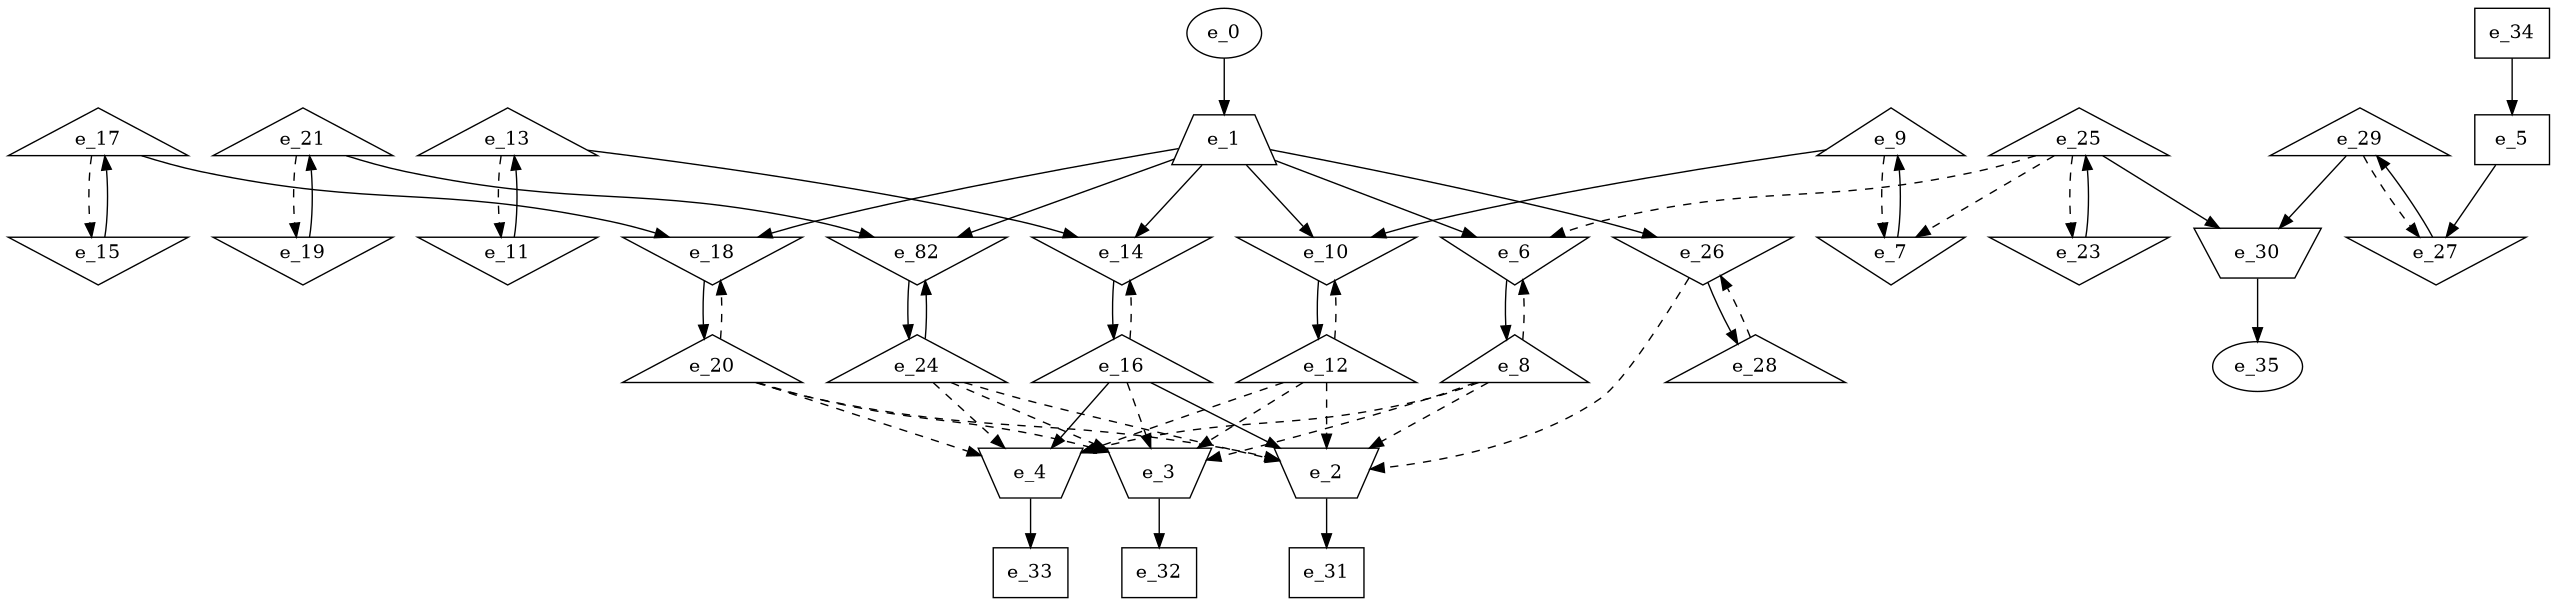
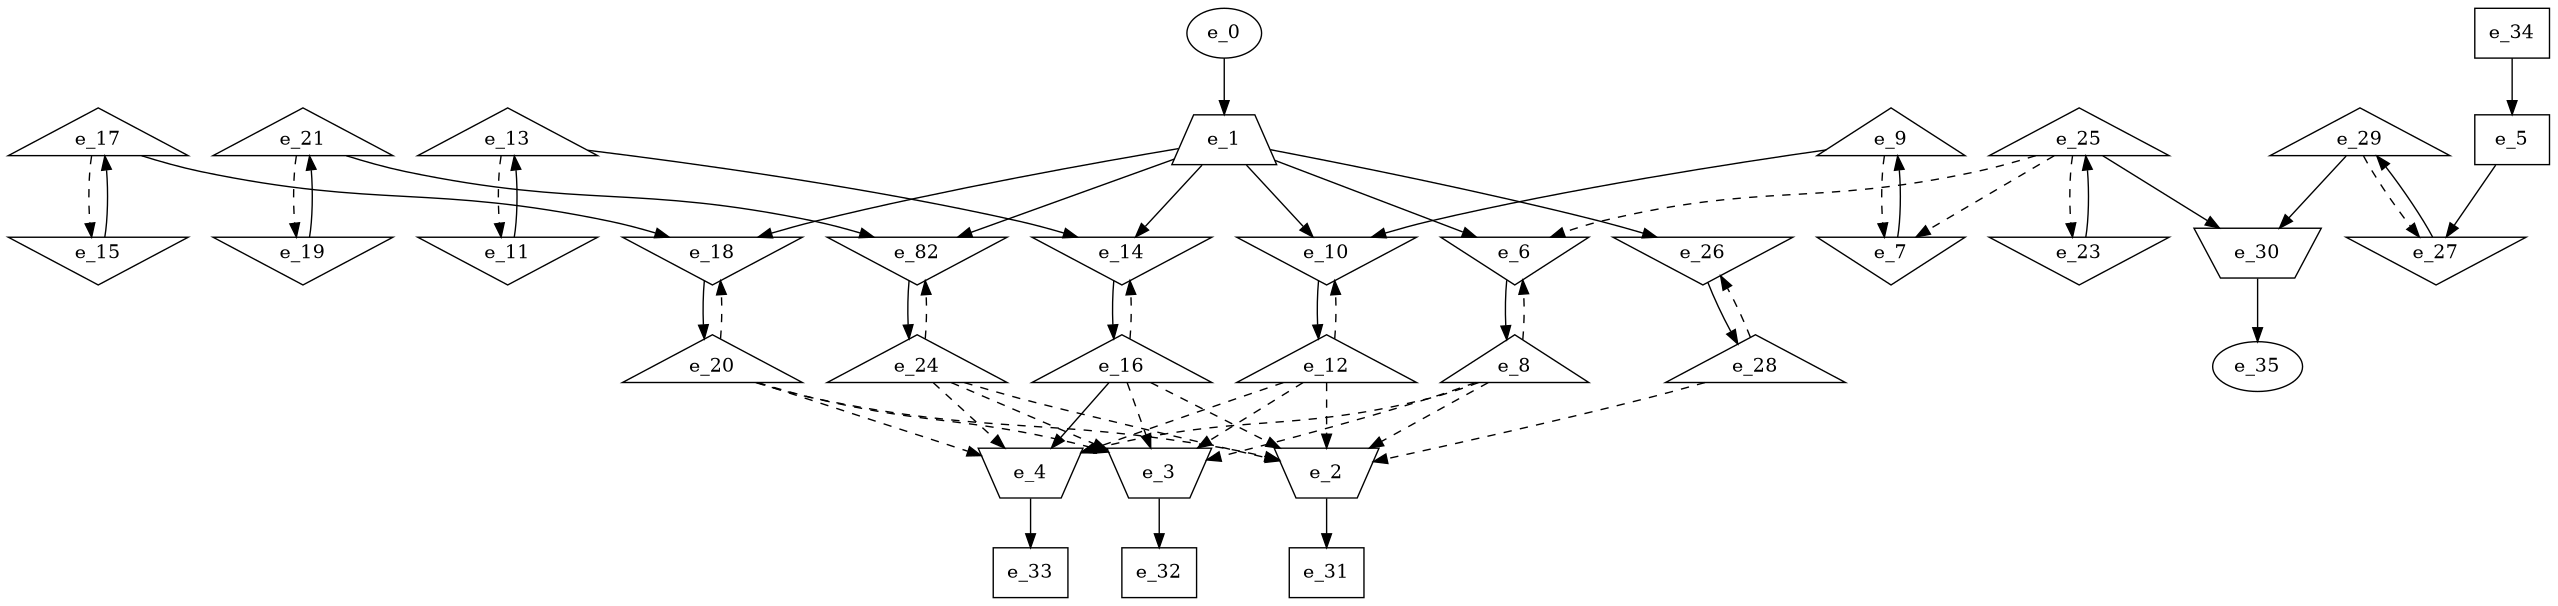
(926, 317) -> (926, 317)
(1215, 415) -> (1215, 415)
(1566, 418) -> (1547, 423)
